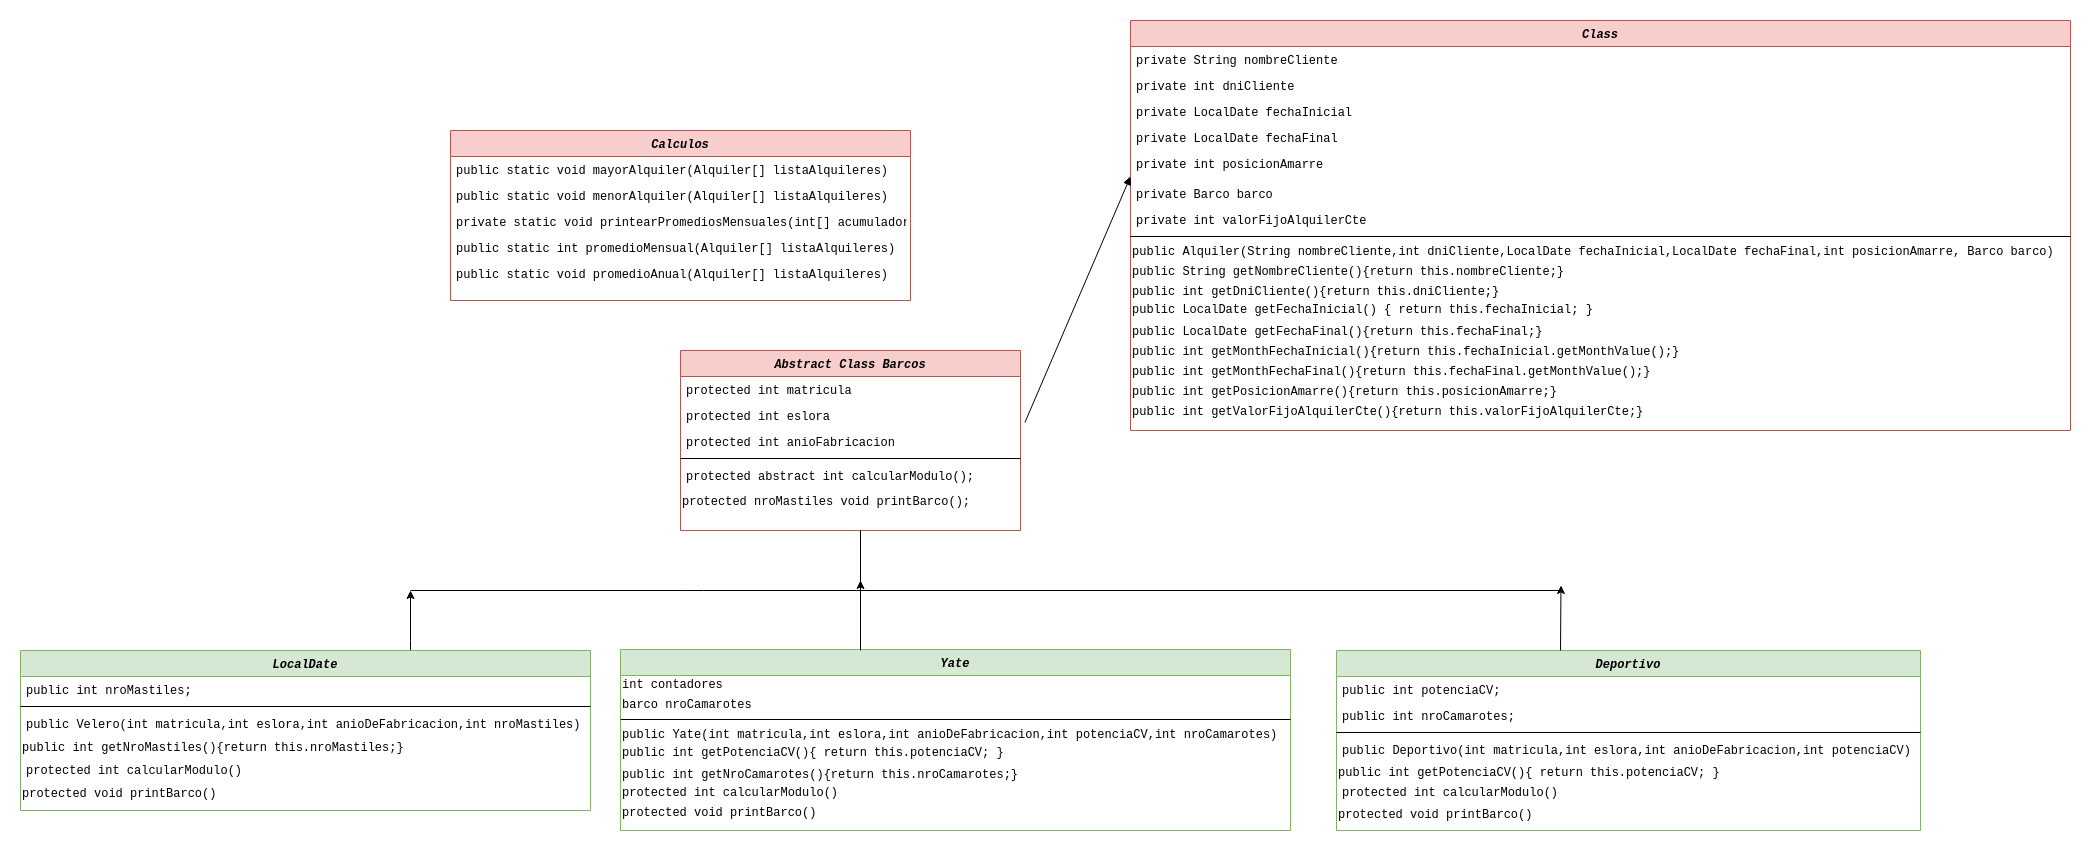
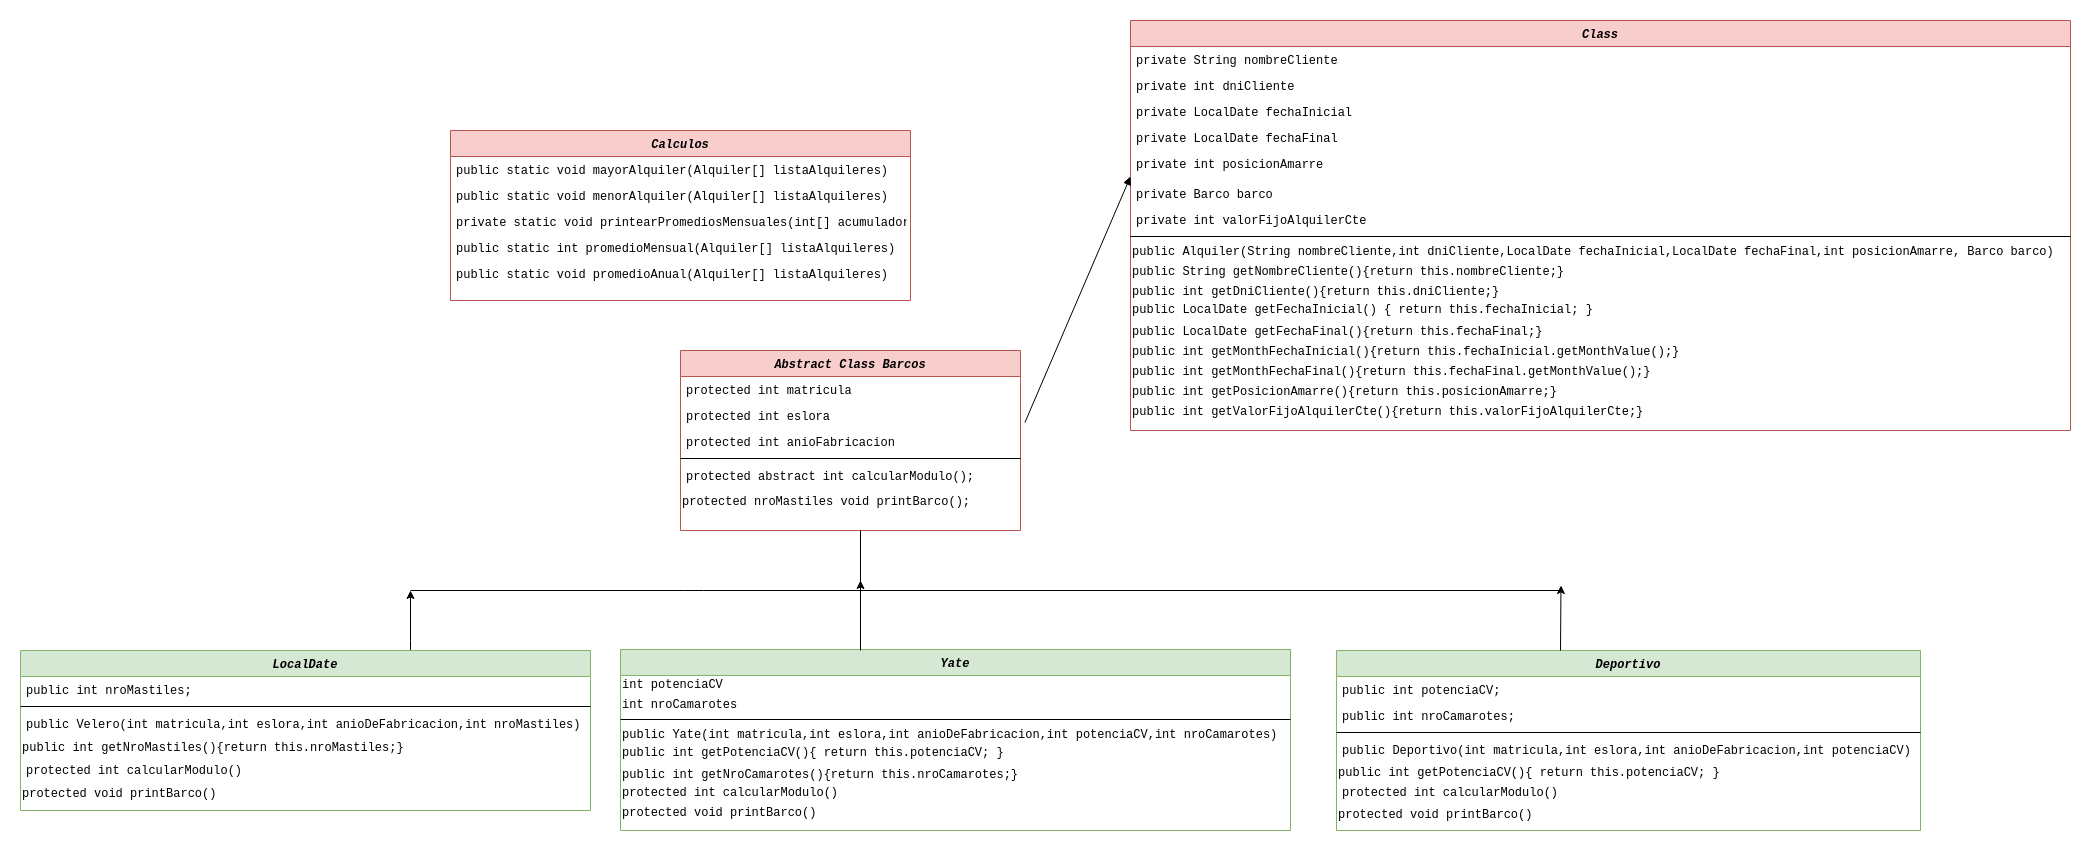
(666, 686) -> (665, 686)
(681, 706) -> (673, 706)
